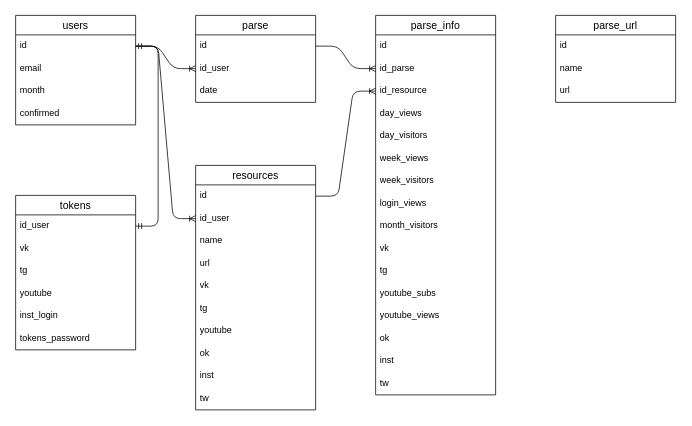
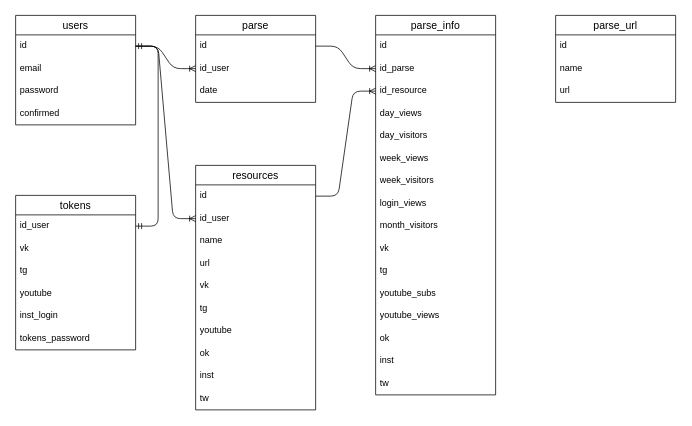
(32, 90) -> (40, 90)
